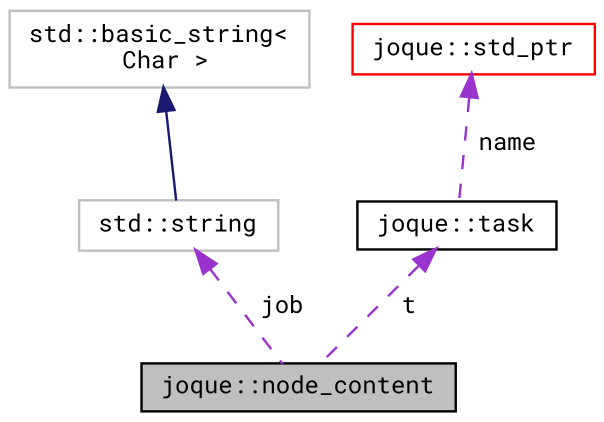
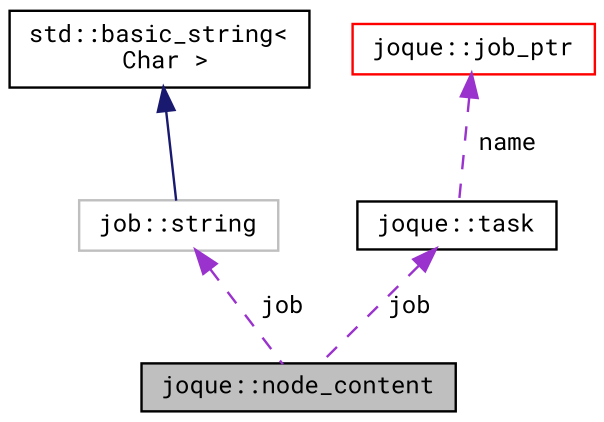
(160, 49) -> (160, 49)
(474, 49) -> (474, 49)
(179, 225) -> (179, 225)
(403, 307) -> (403, 307)
